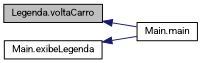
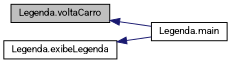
(167, 32) -> (189, 32)
(53, 50) -> (60, 50)
